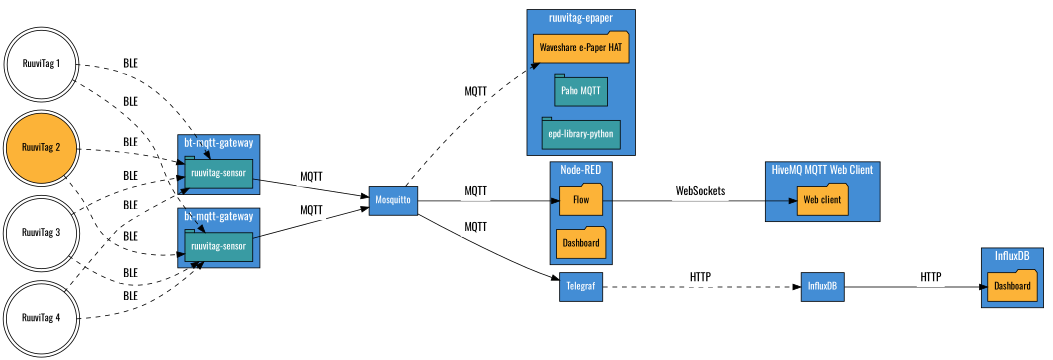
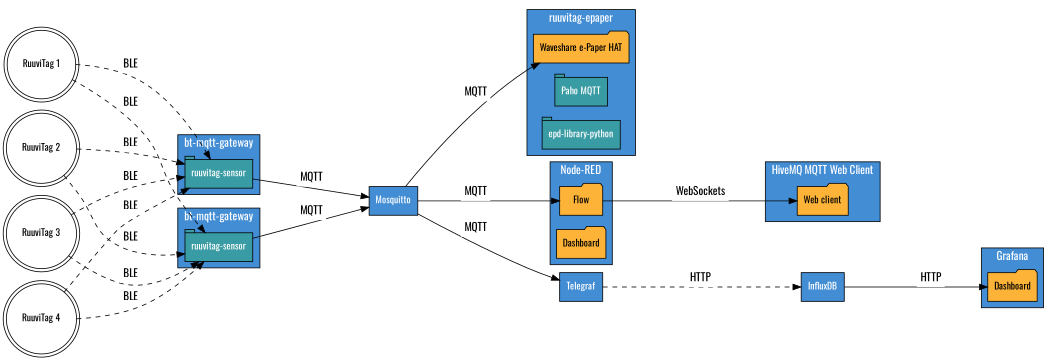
(464, 122) -> (464, 122)
(41, 148) -> (41, 148)
(1012, 257) -> (1012, 257)
